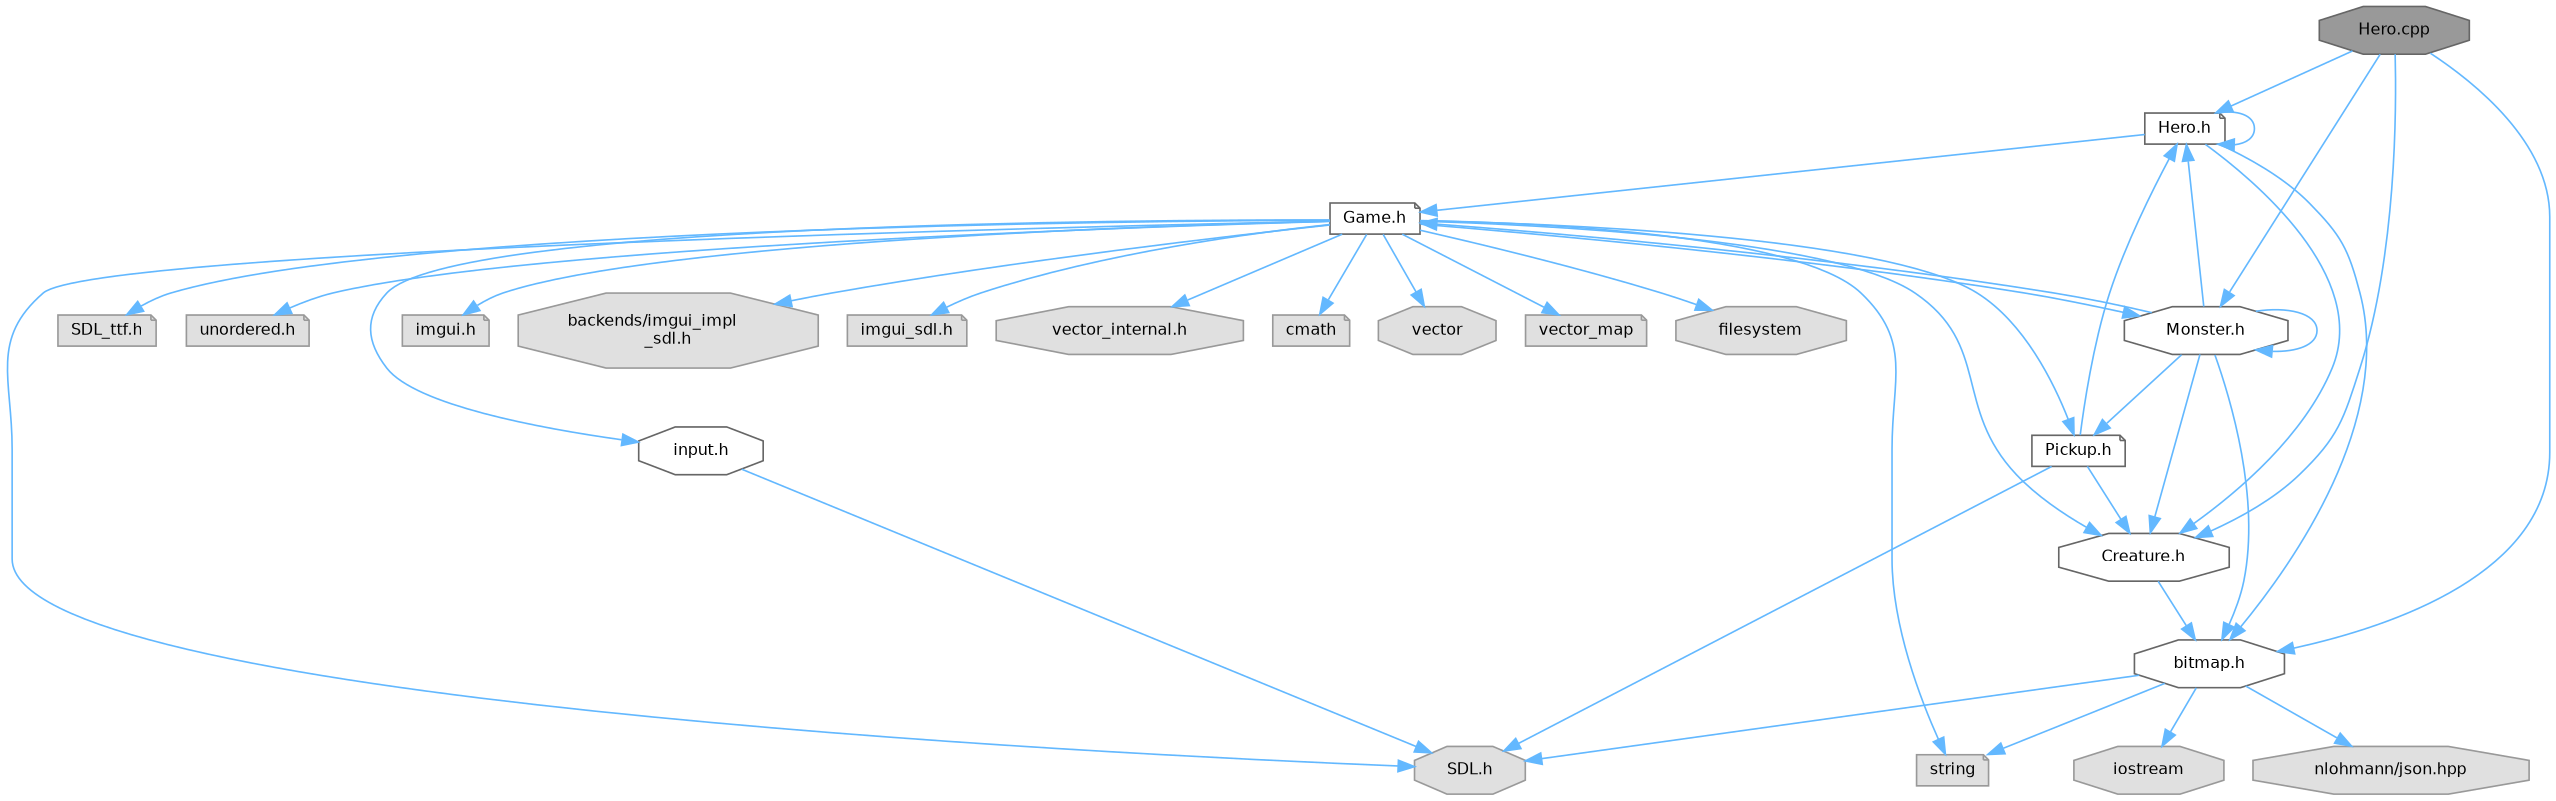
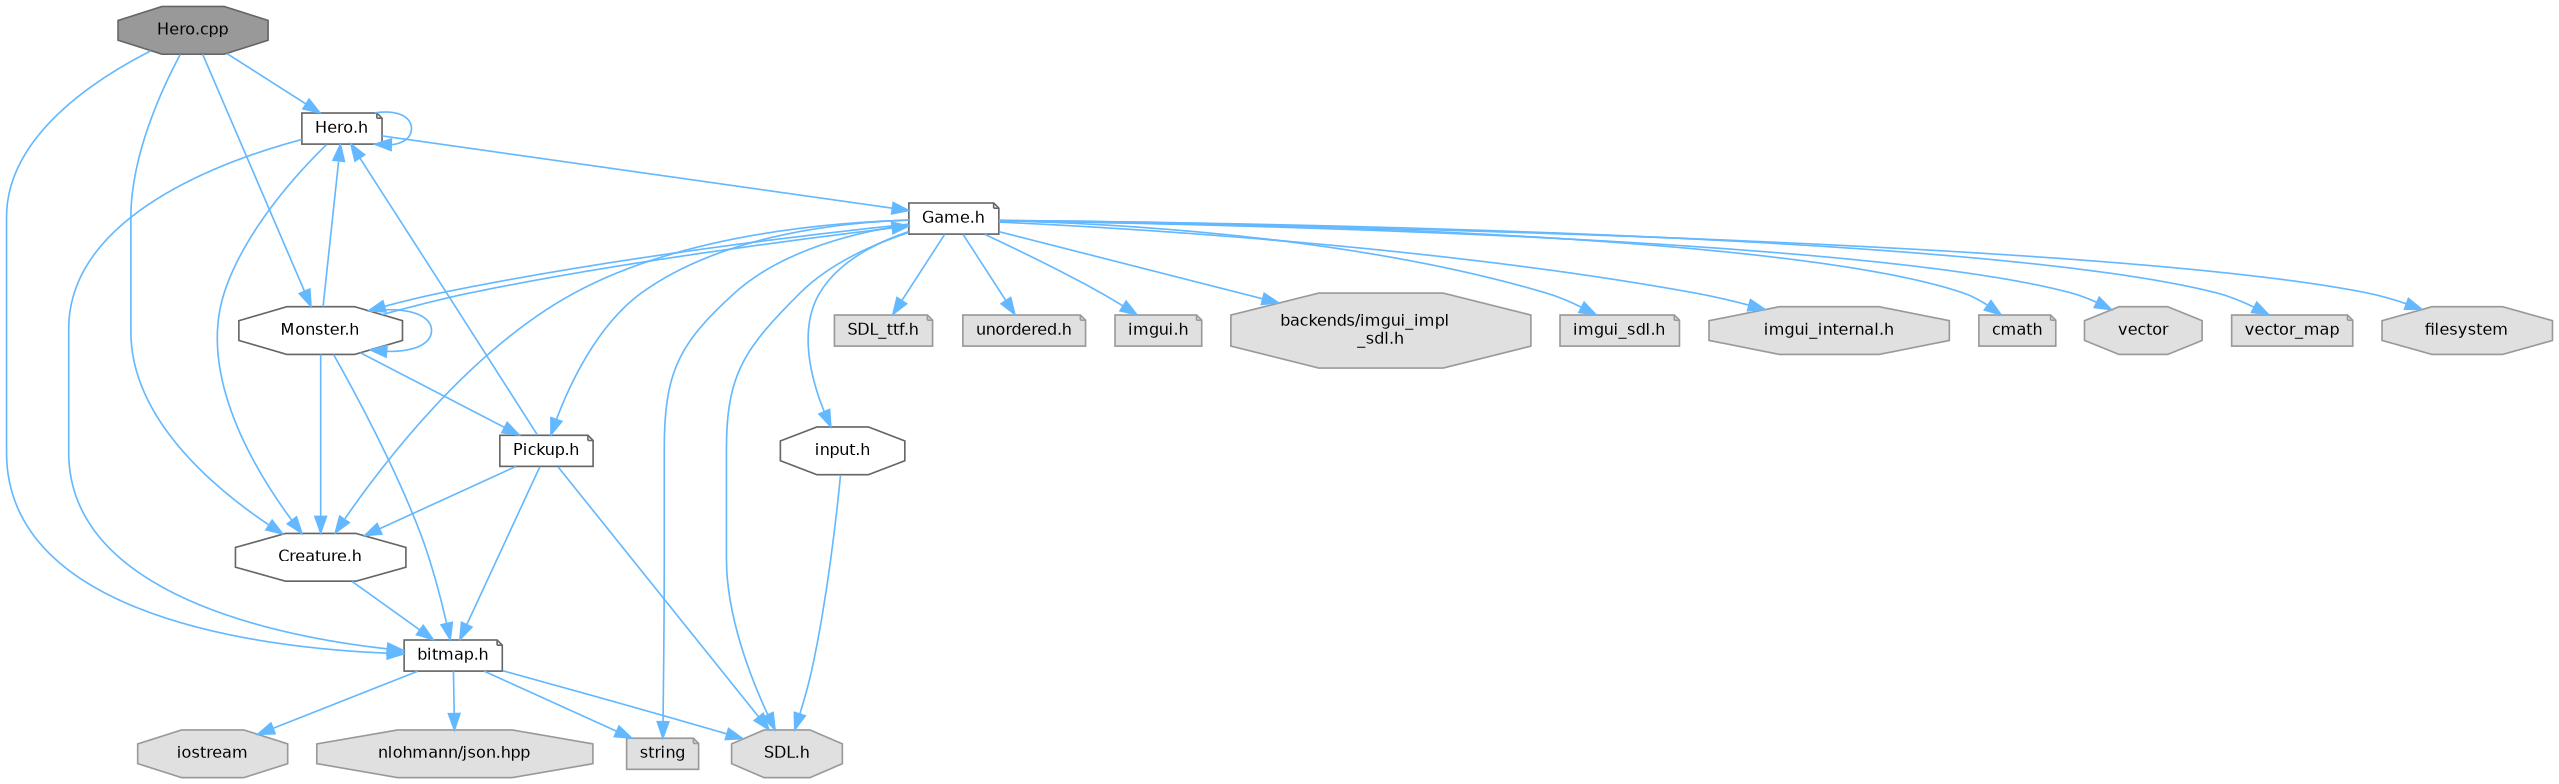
(1120, 331) -> (1829, 331)
none -> (503, 546)
(2209, 664) -> (453, 656)
